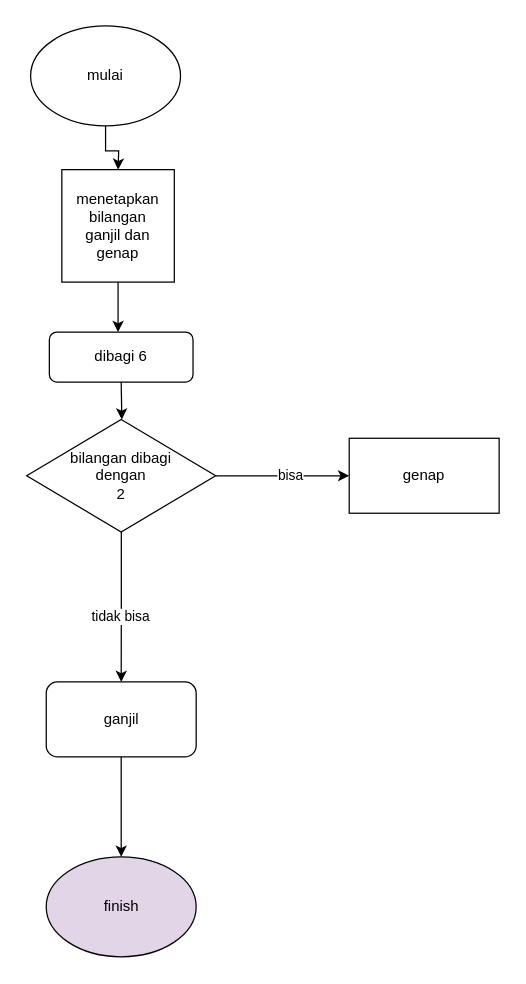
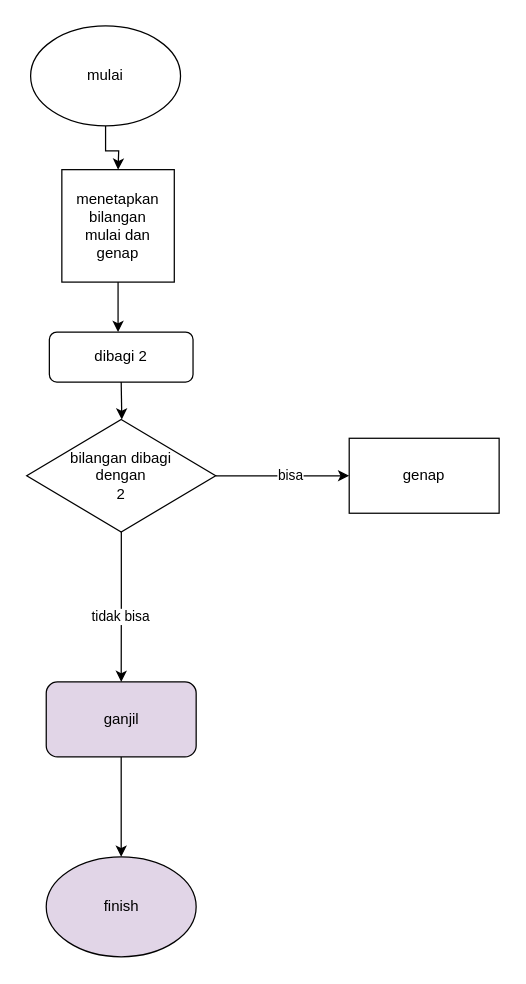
(118, 226) -> (118, 226)
(121, 357) -> (121, 357)
(121, 719) -> (121, 719)
